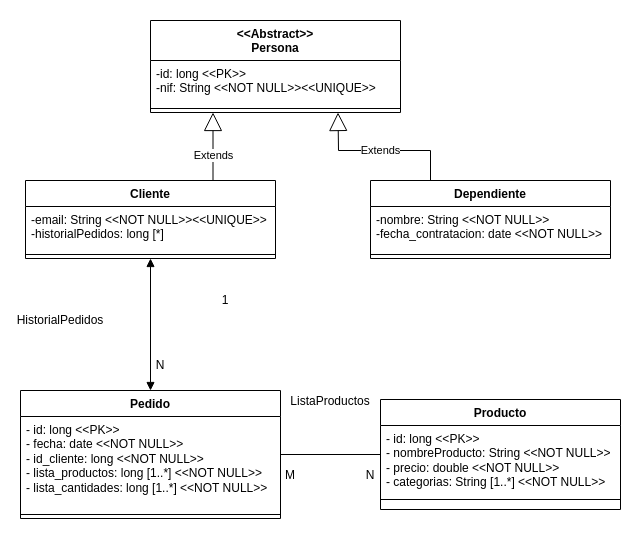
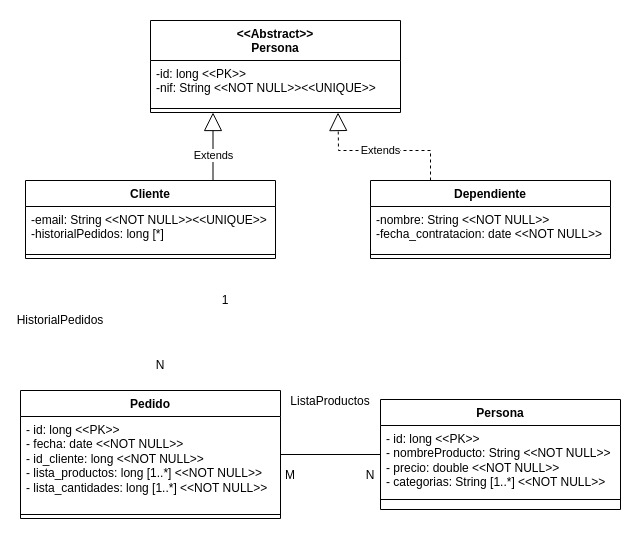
(429, 151) -> (429, 151)
(151, 325) -> none
(501, 414) -> (501, 414)
